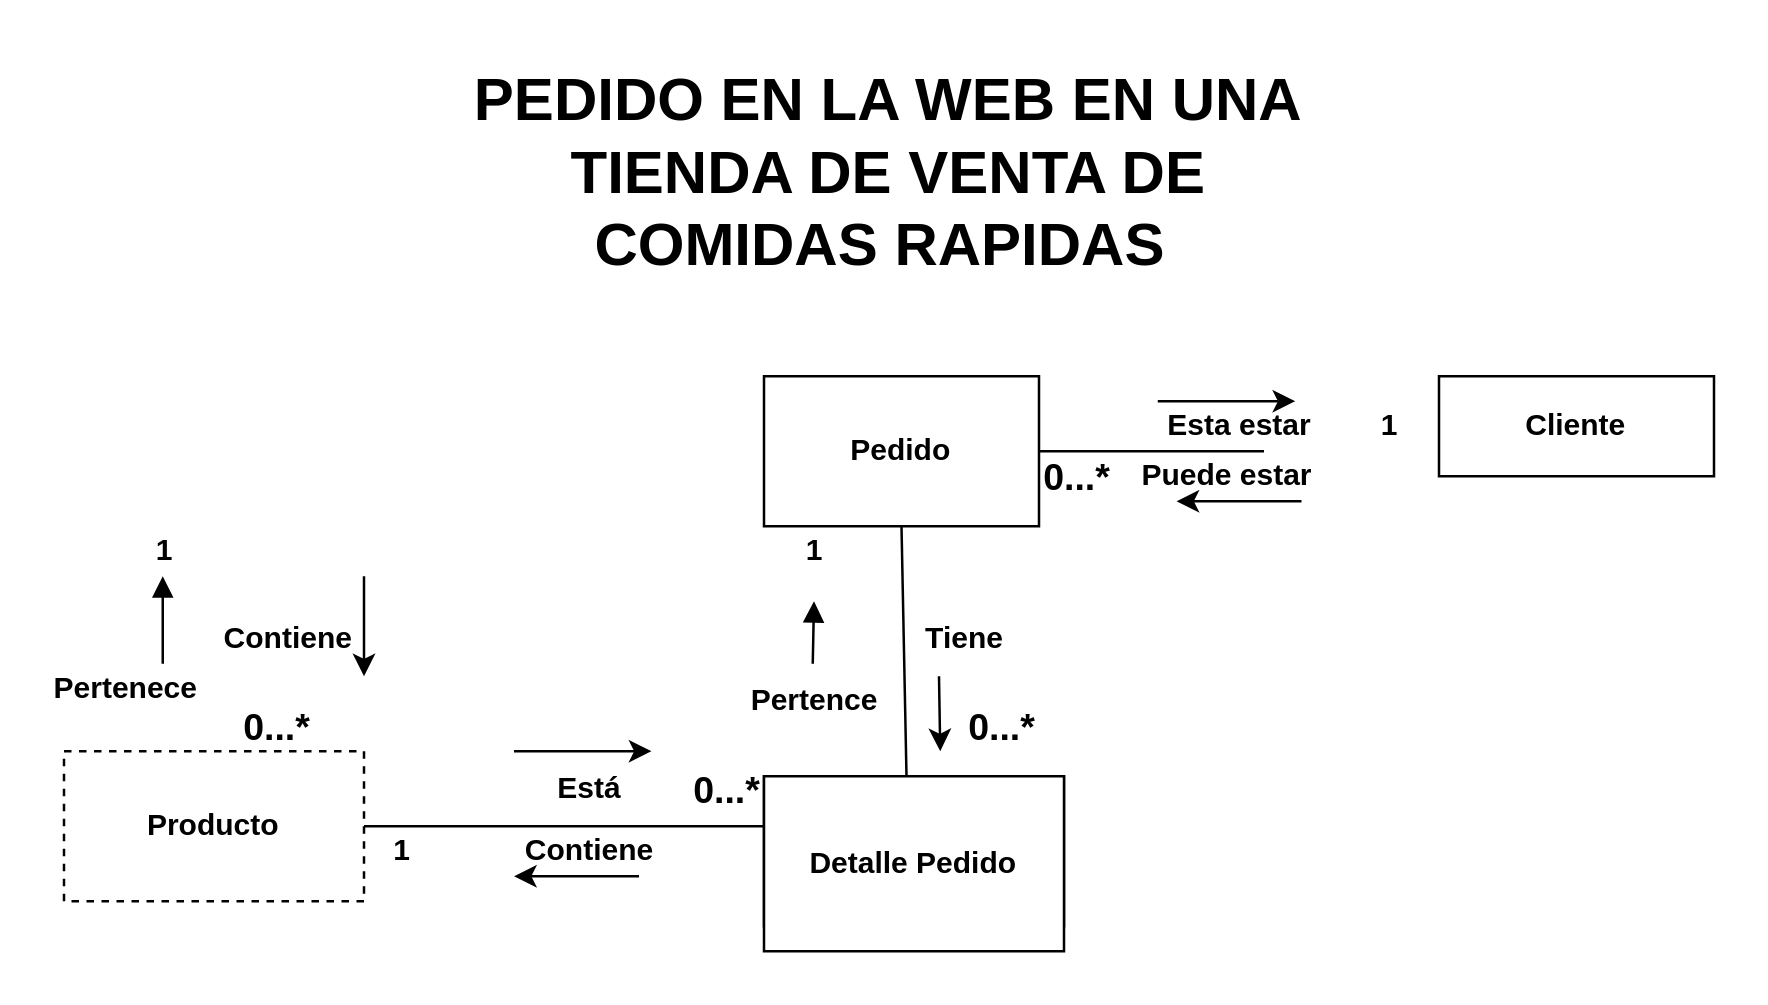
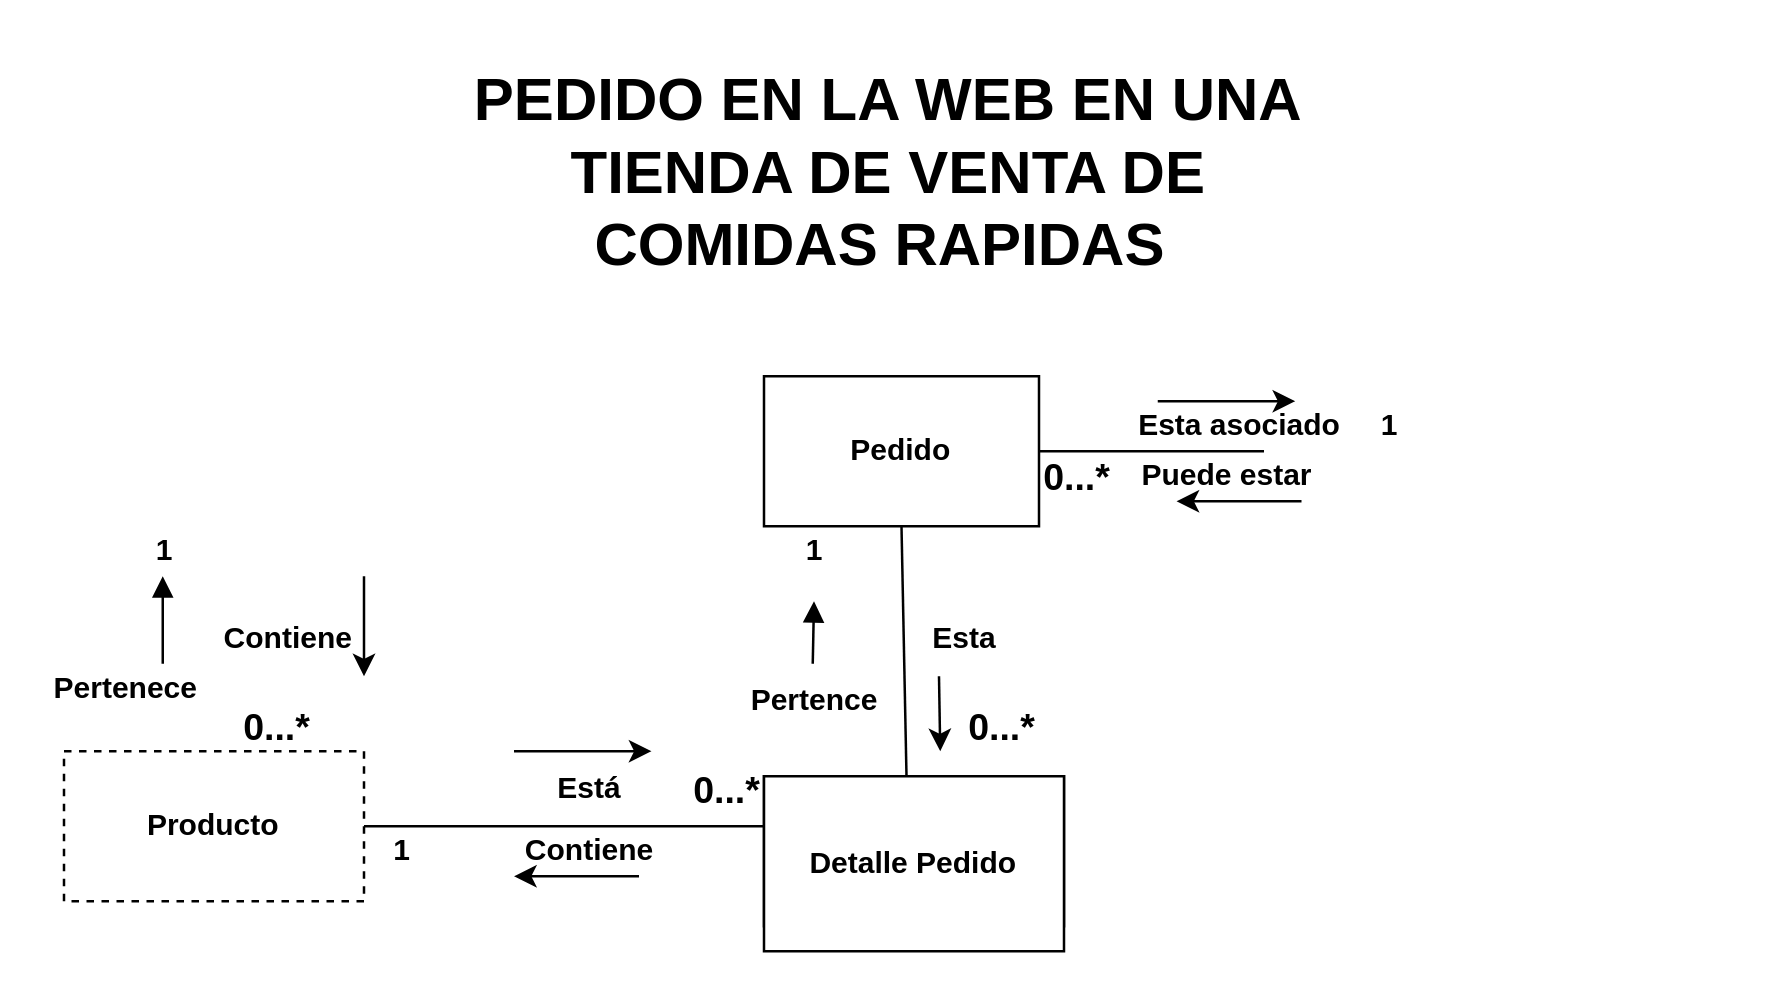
(1240, 426) -> (1240, 426)
(1576, 426) -> none
(965, 639) -> (965, 639)
